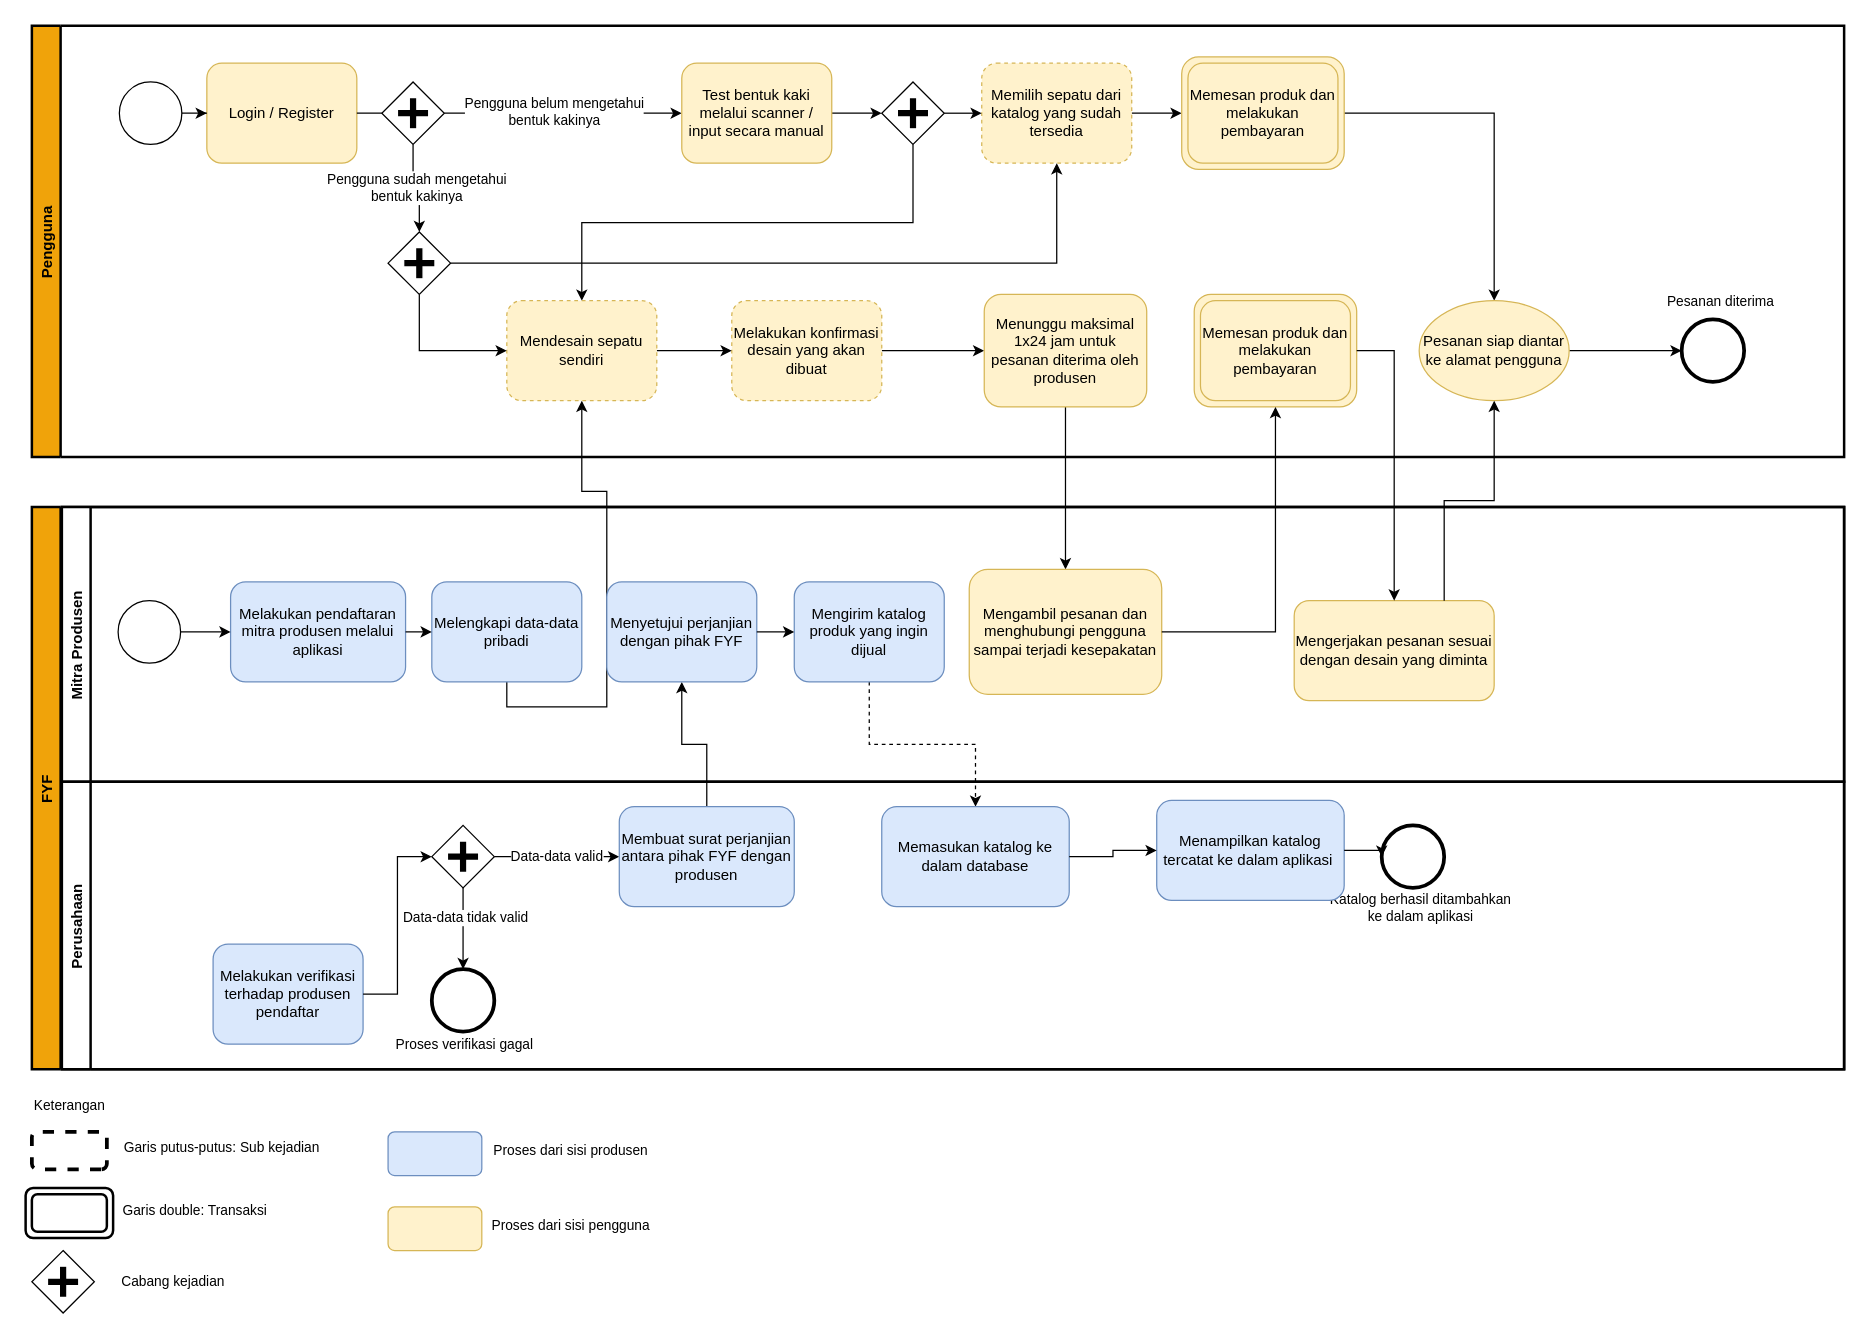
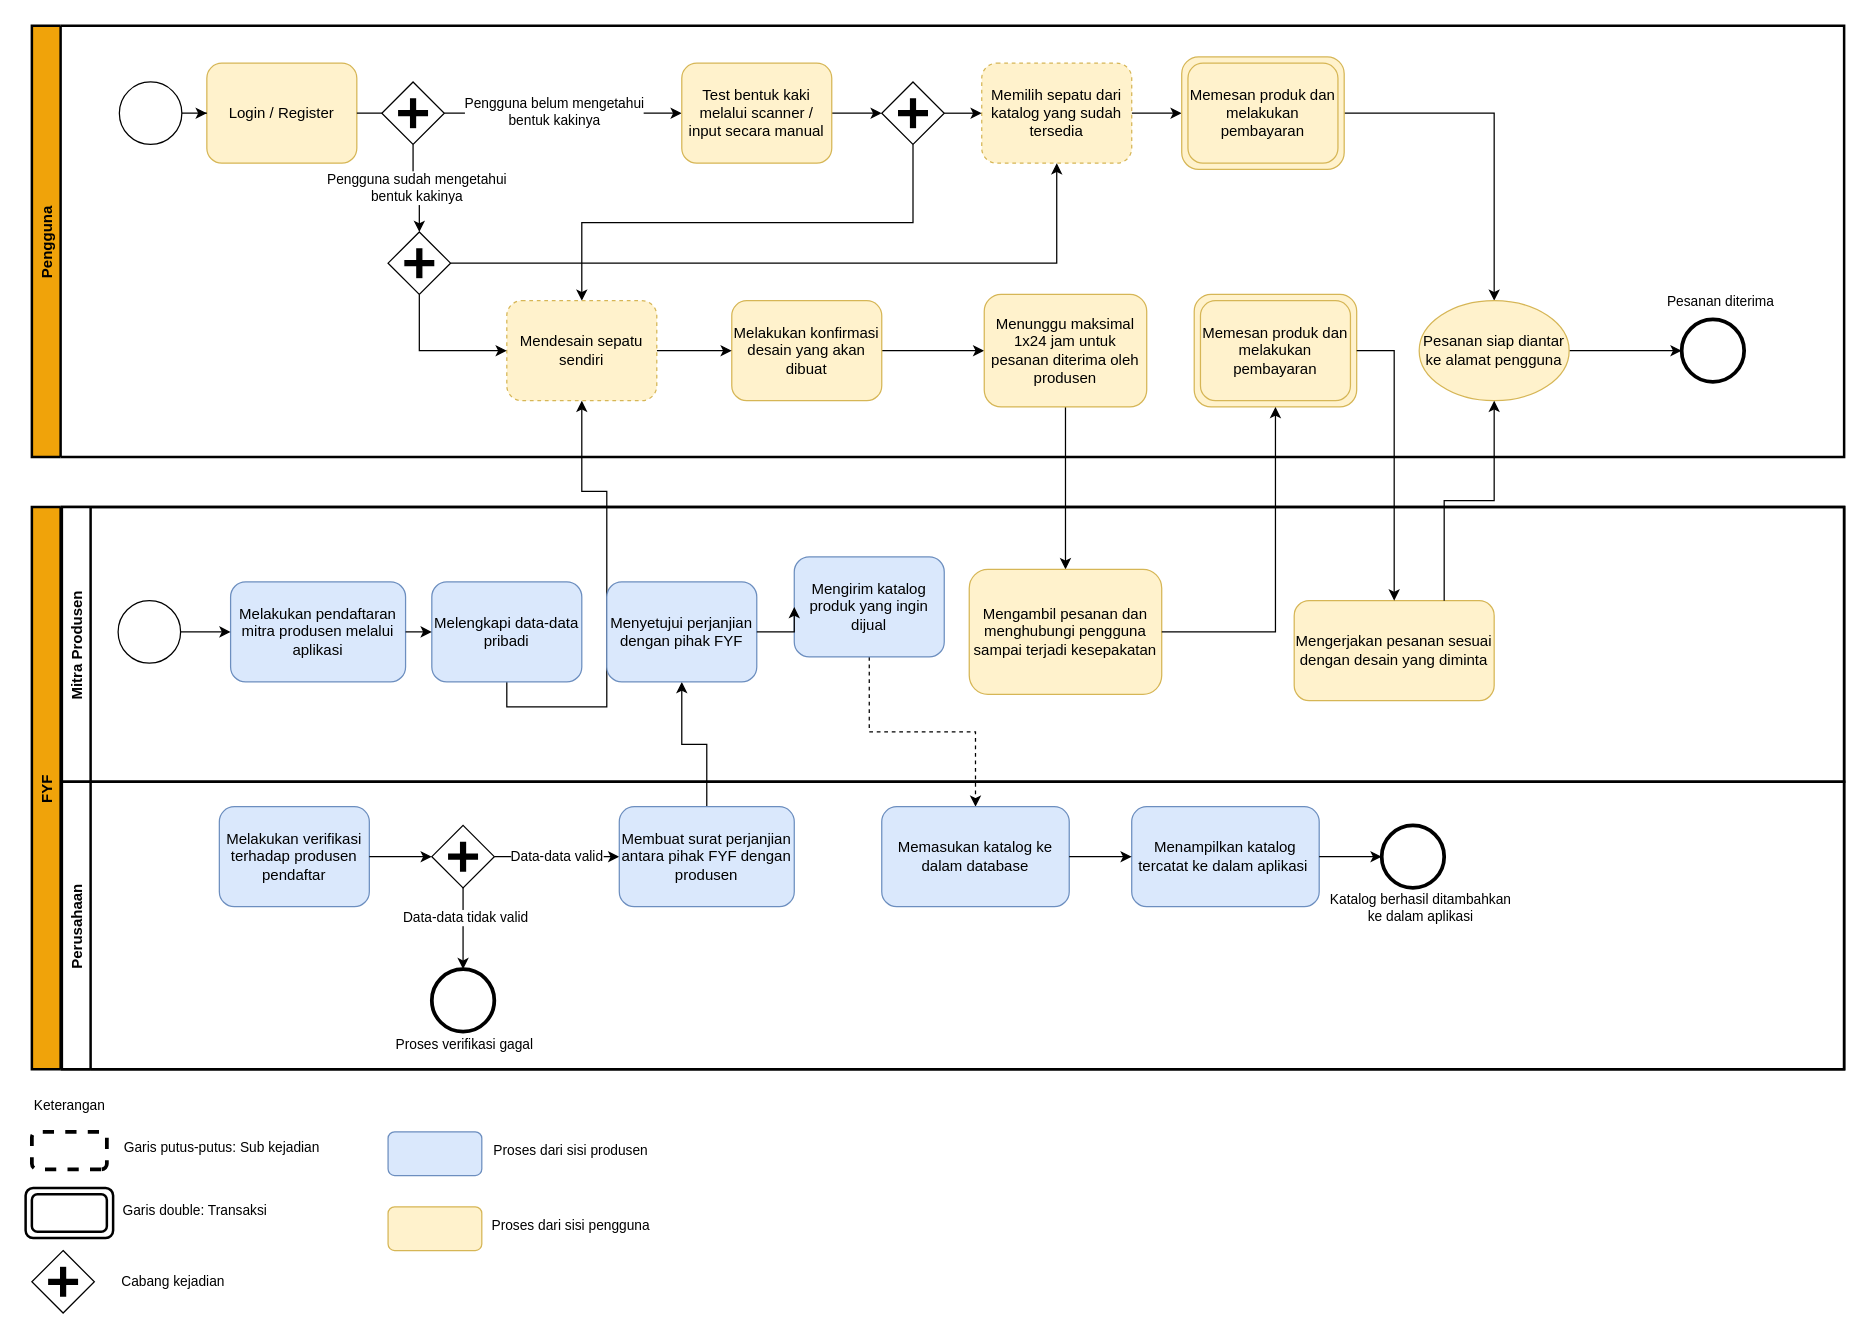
(807, 351) -> (807, 351)
(869, 632) -> (869, 607)
(1251, 850) -> (1226, 857)
(288, 994) -> (294, 857)
